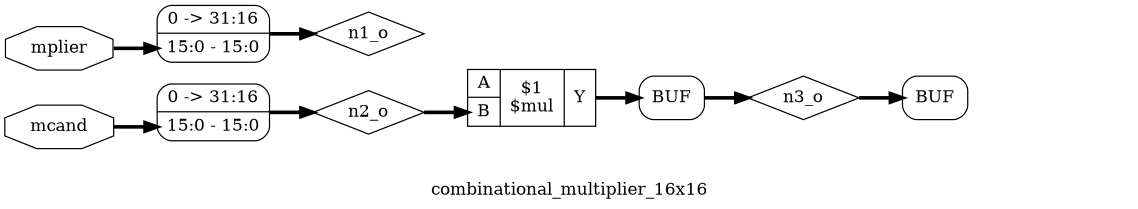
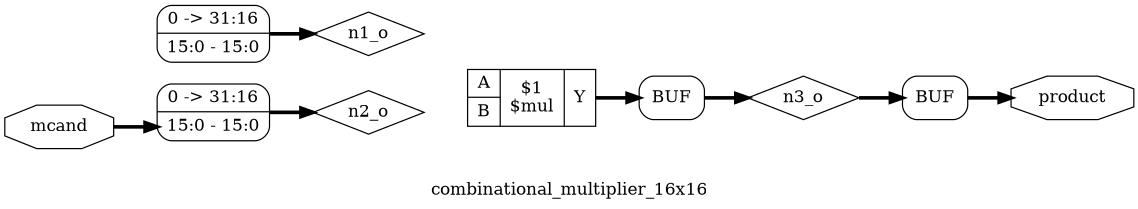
(59, 48) -> none
none -> (1072, 98)
(440, 112) -> none
